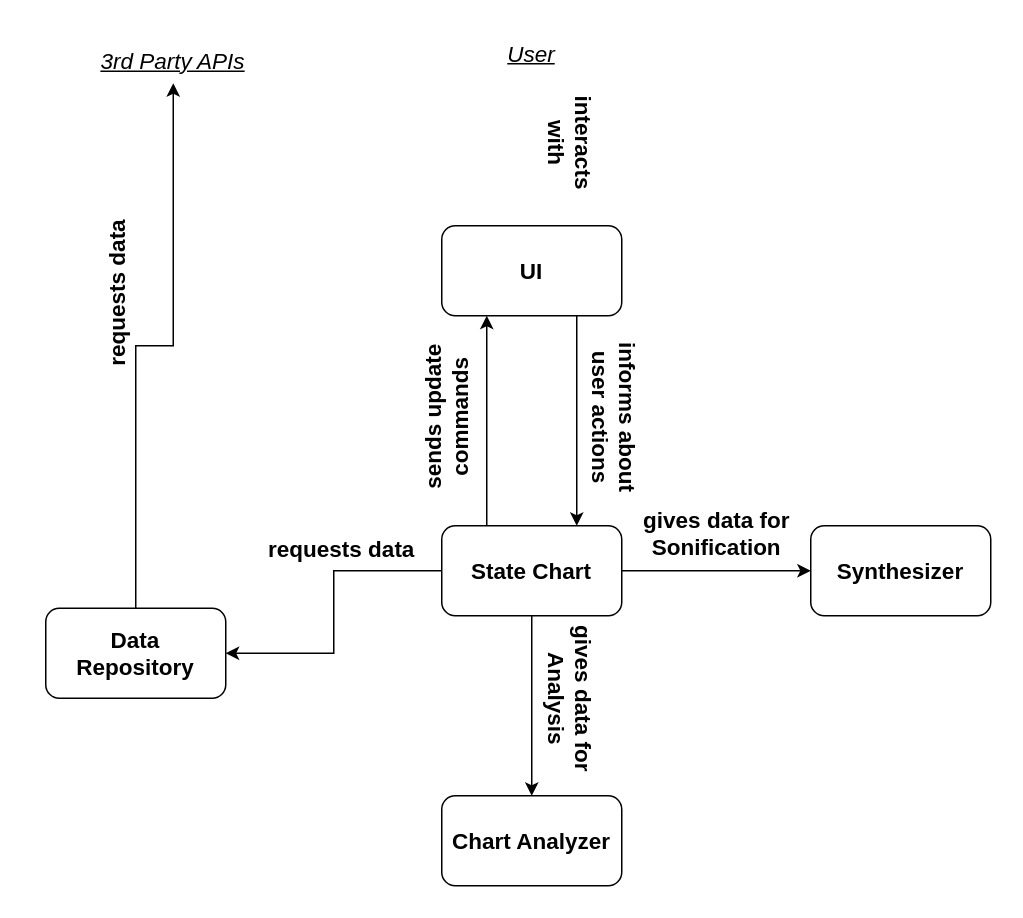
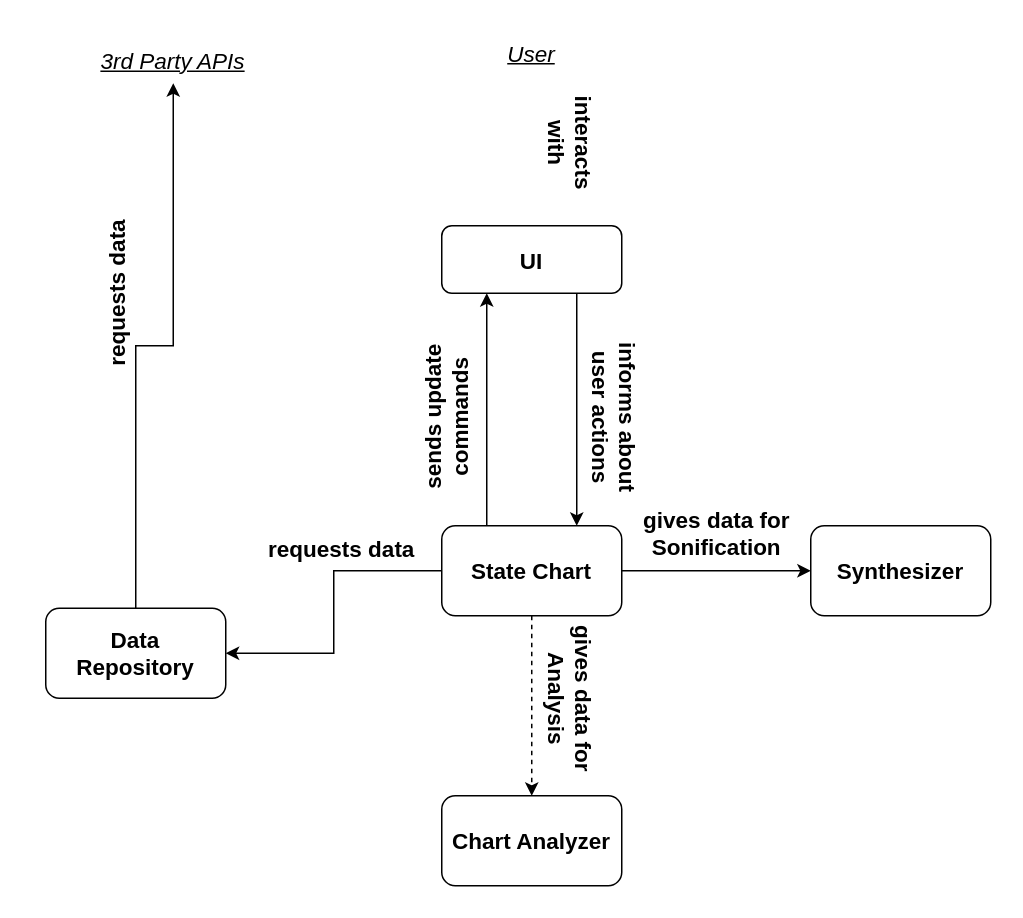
(532, 271) -> (532, 260)
(532, 702) -> (532, 702)
